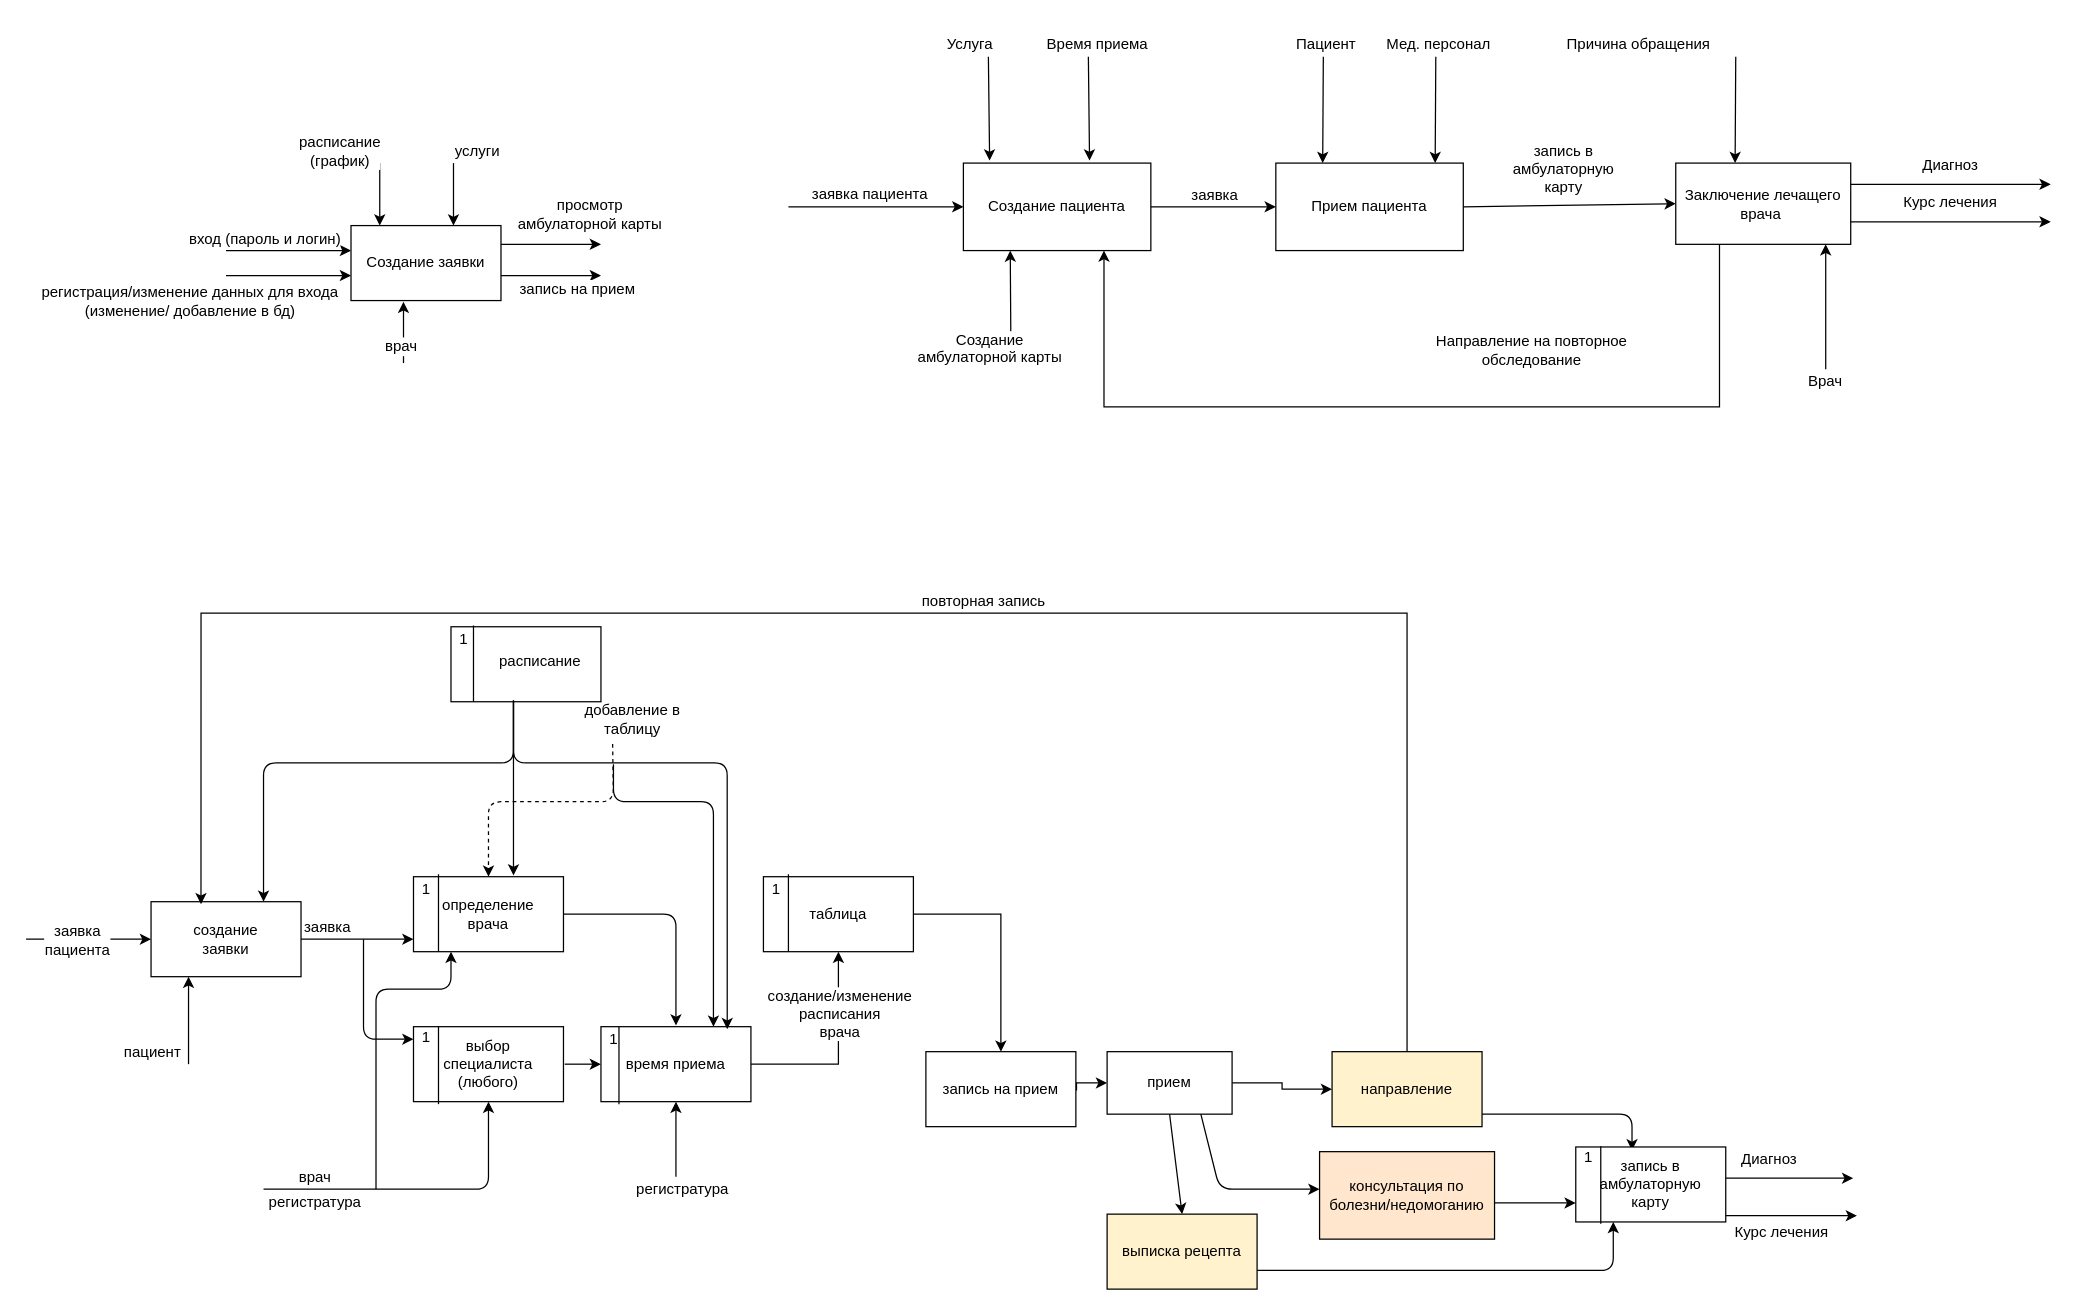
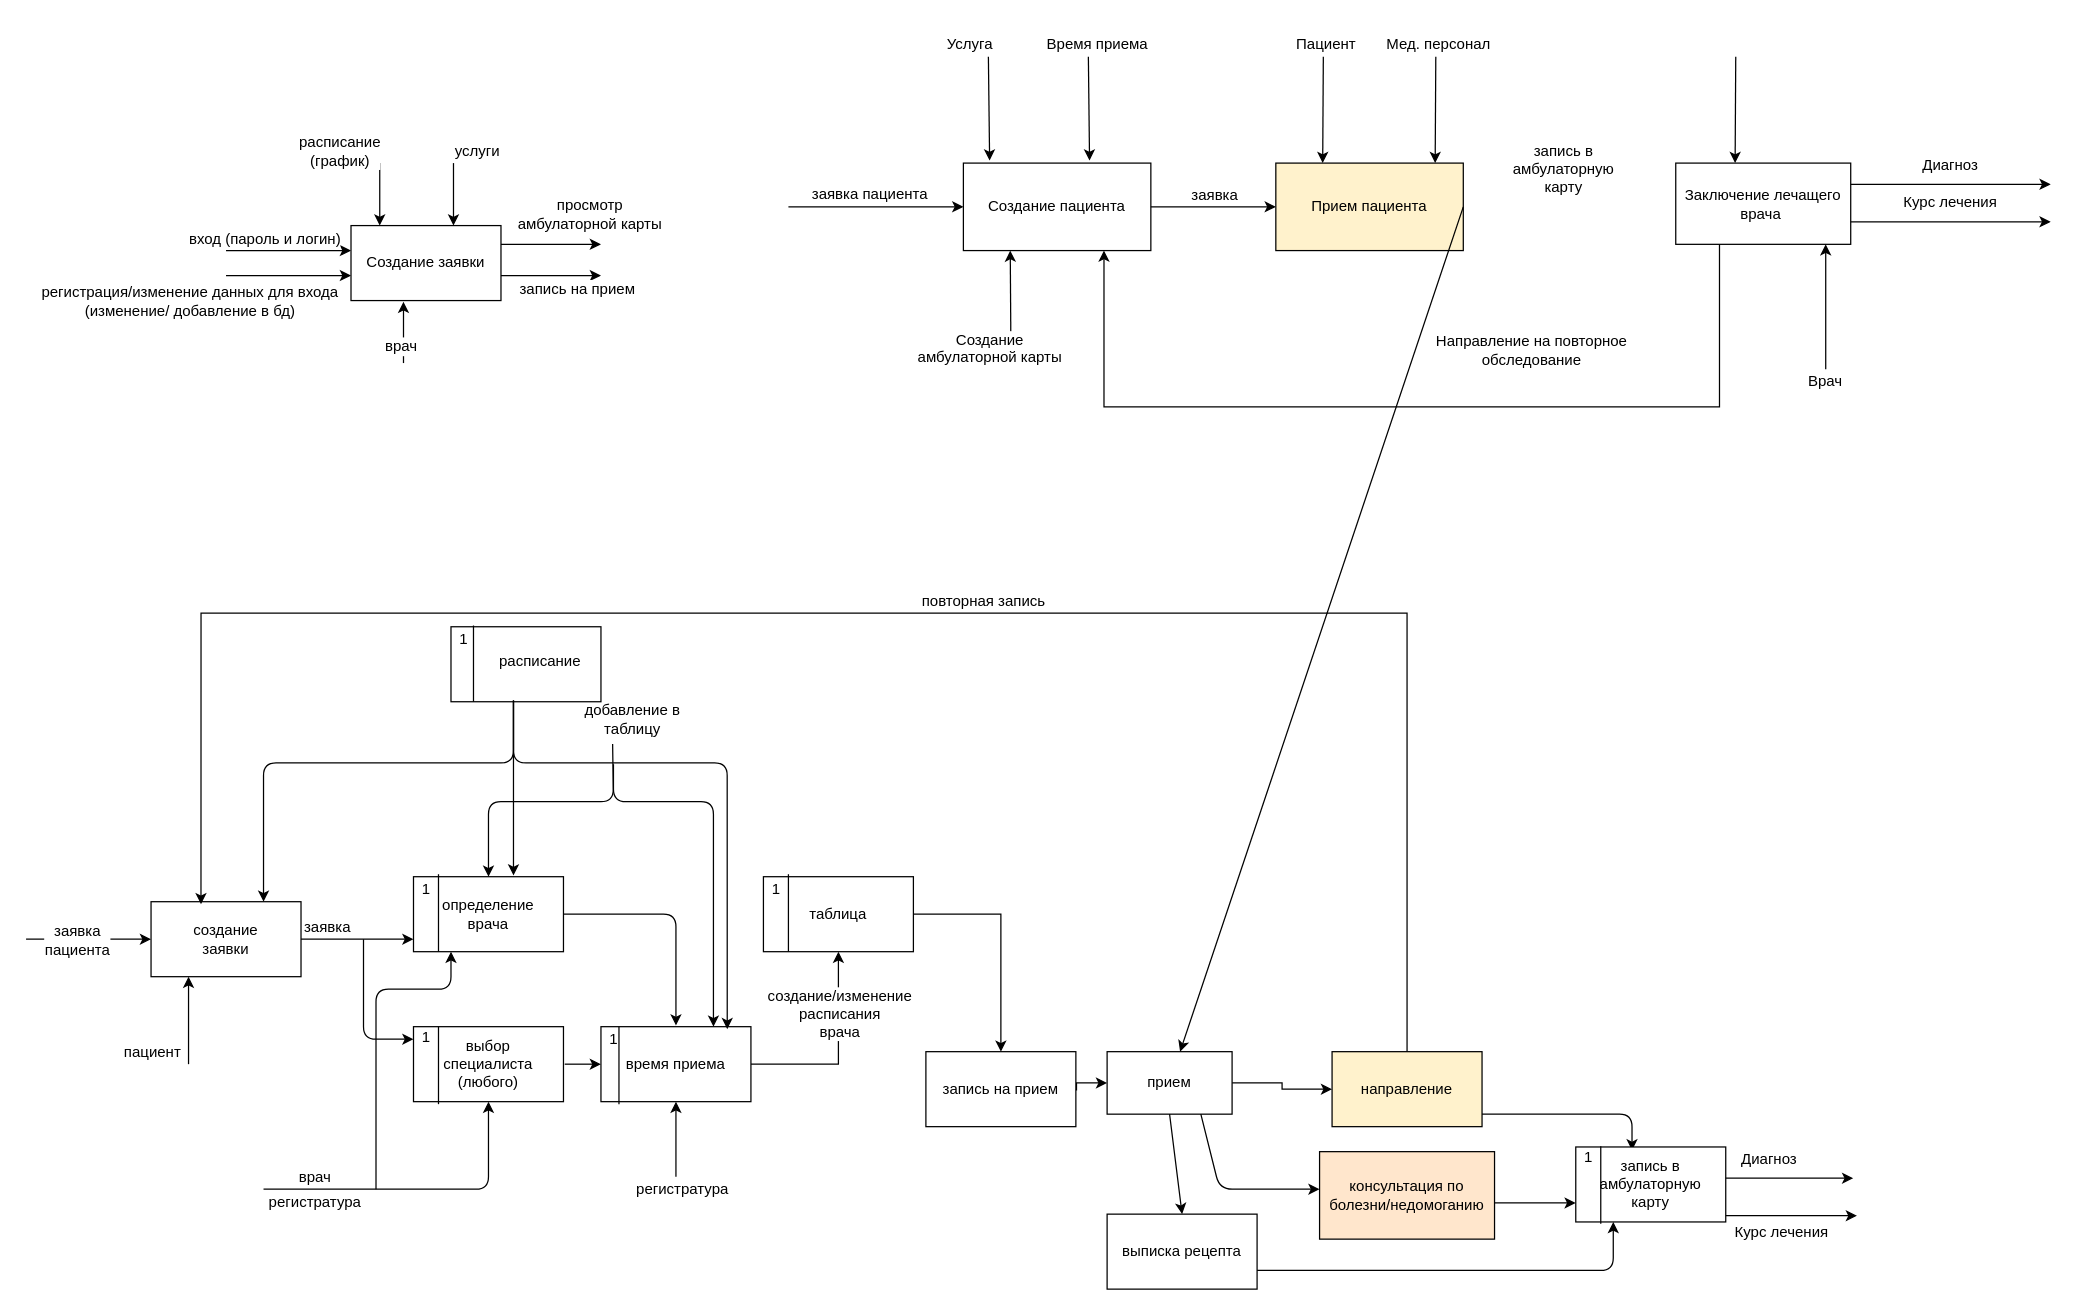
(1638, 44) -> none
(1565, 205) -> (1323, 625)
(1369, 207) -> (1369, 207)
(522, 802) -> (522, 802)
(1182, 1252) -> (1182, 1252)
